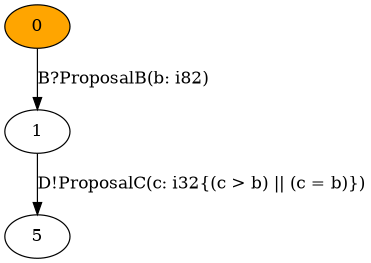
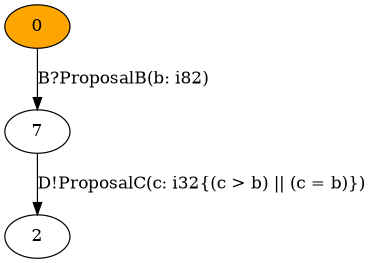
(37, 132) -> (37, 132)
(37, 237) -> (37, 237)
